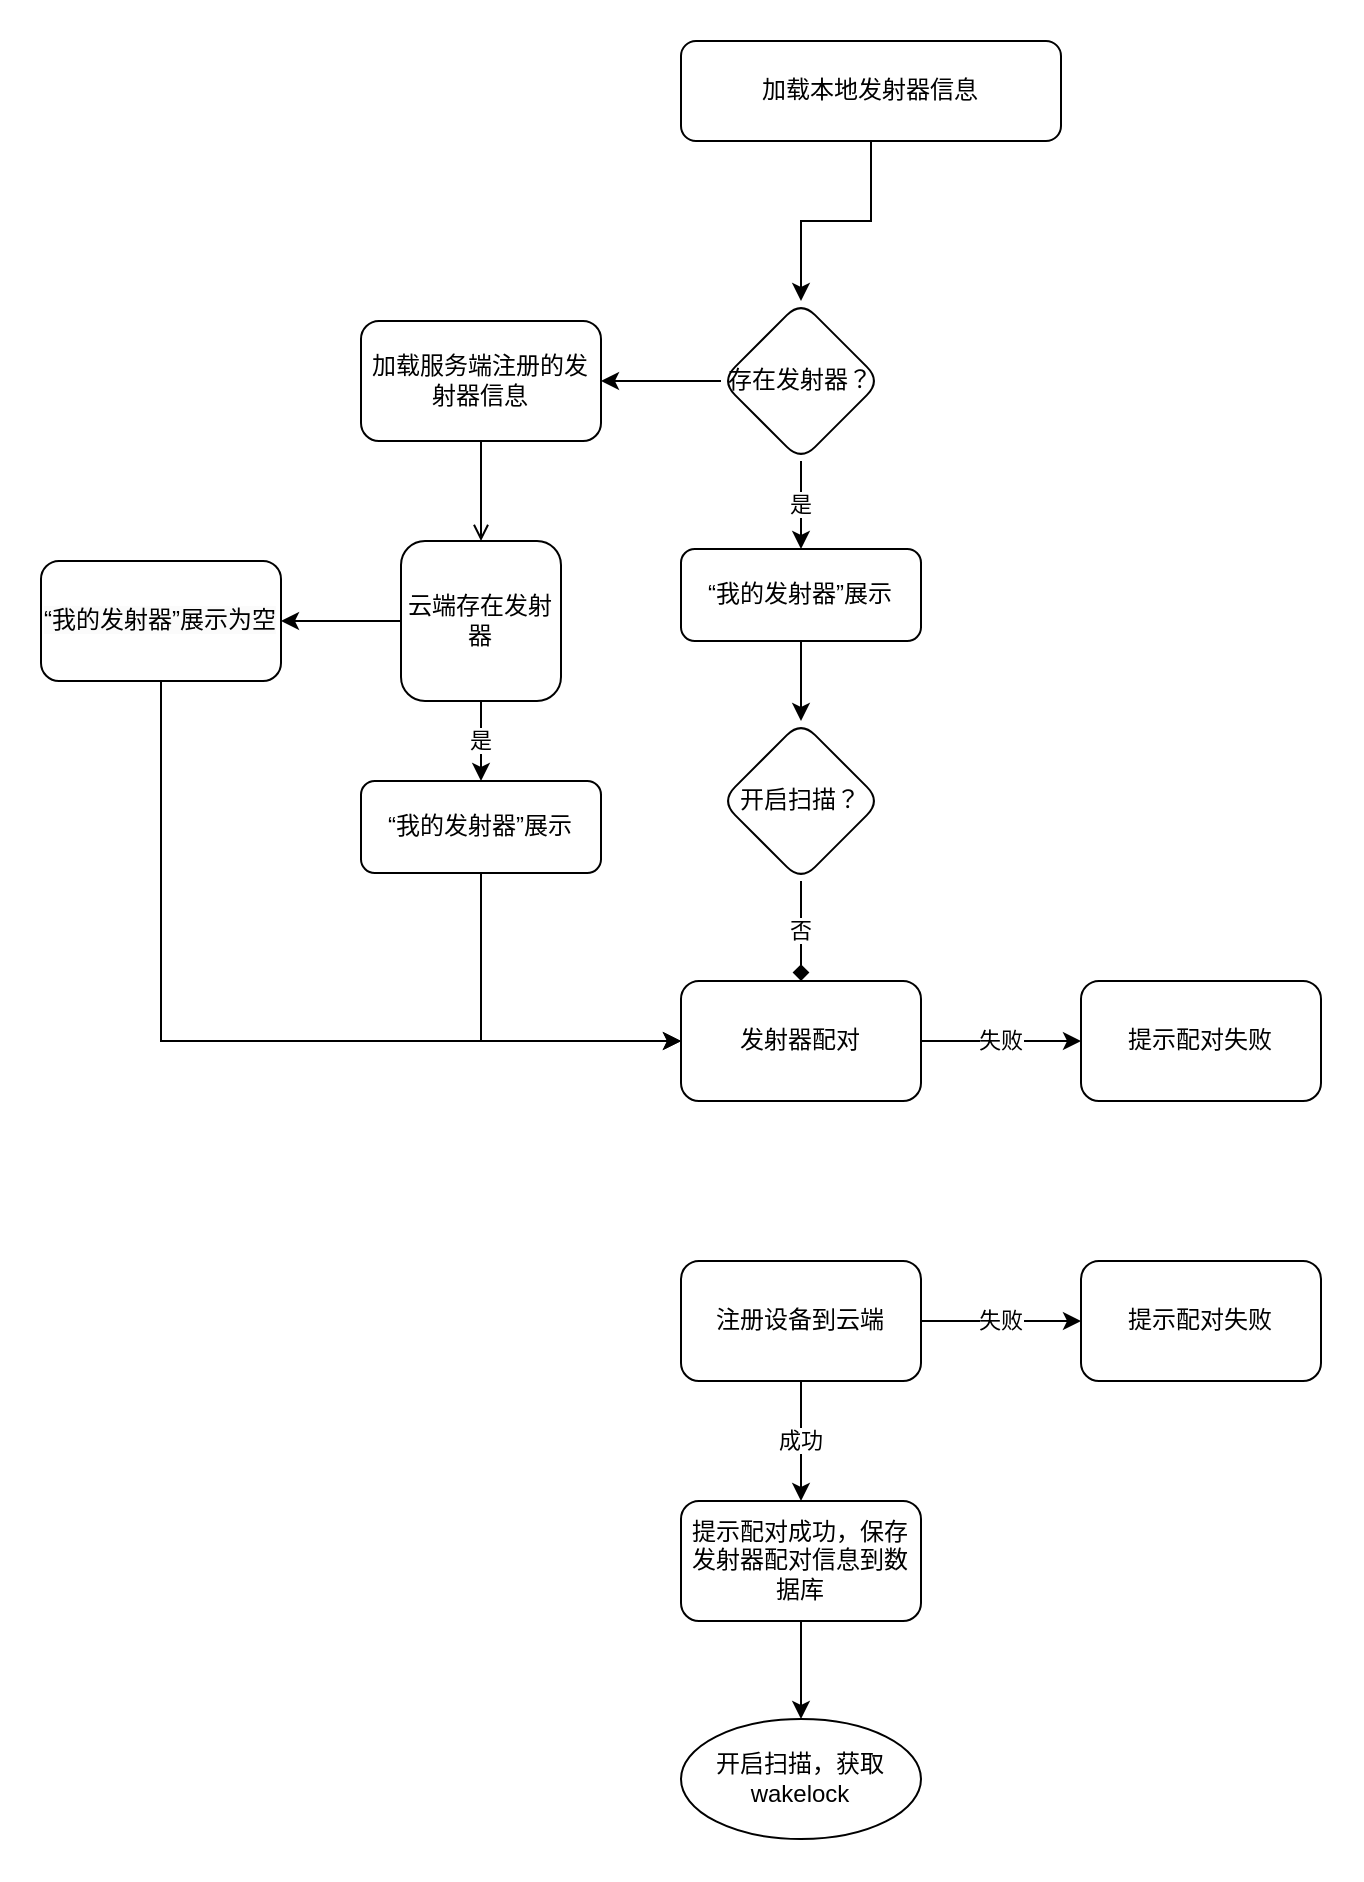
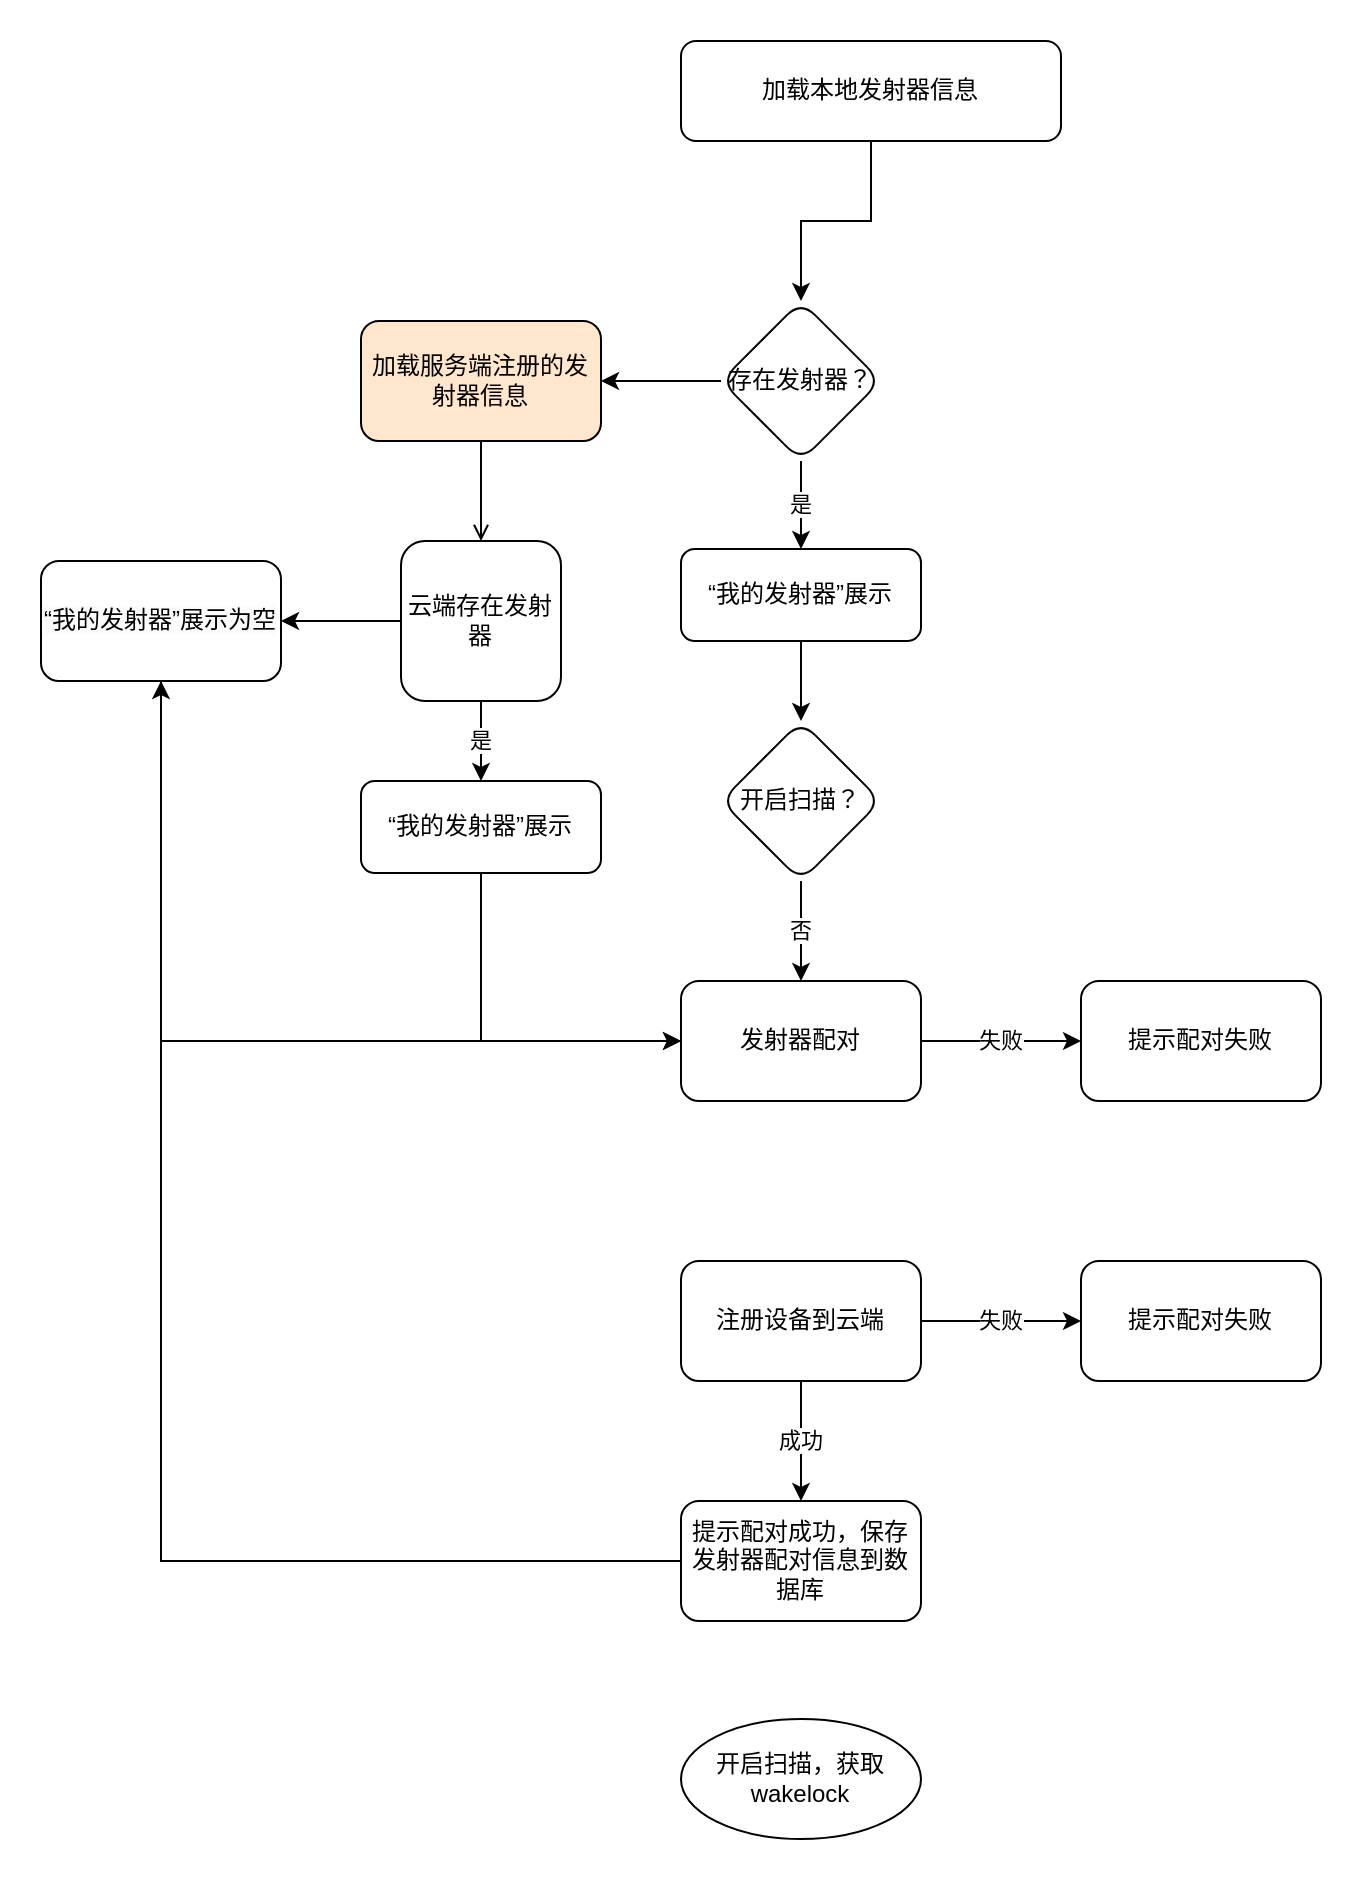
(481, 381) -> (481, 381)
(801, 965) -> (801, 966)
(801, 1663) -> (163, 1561)
